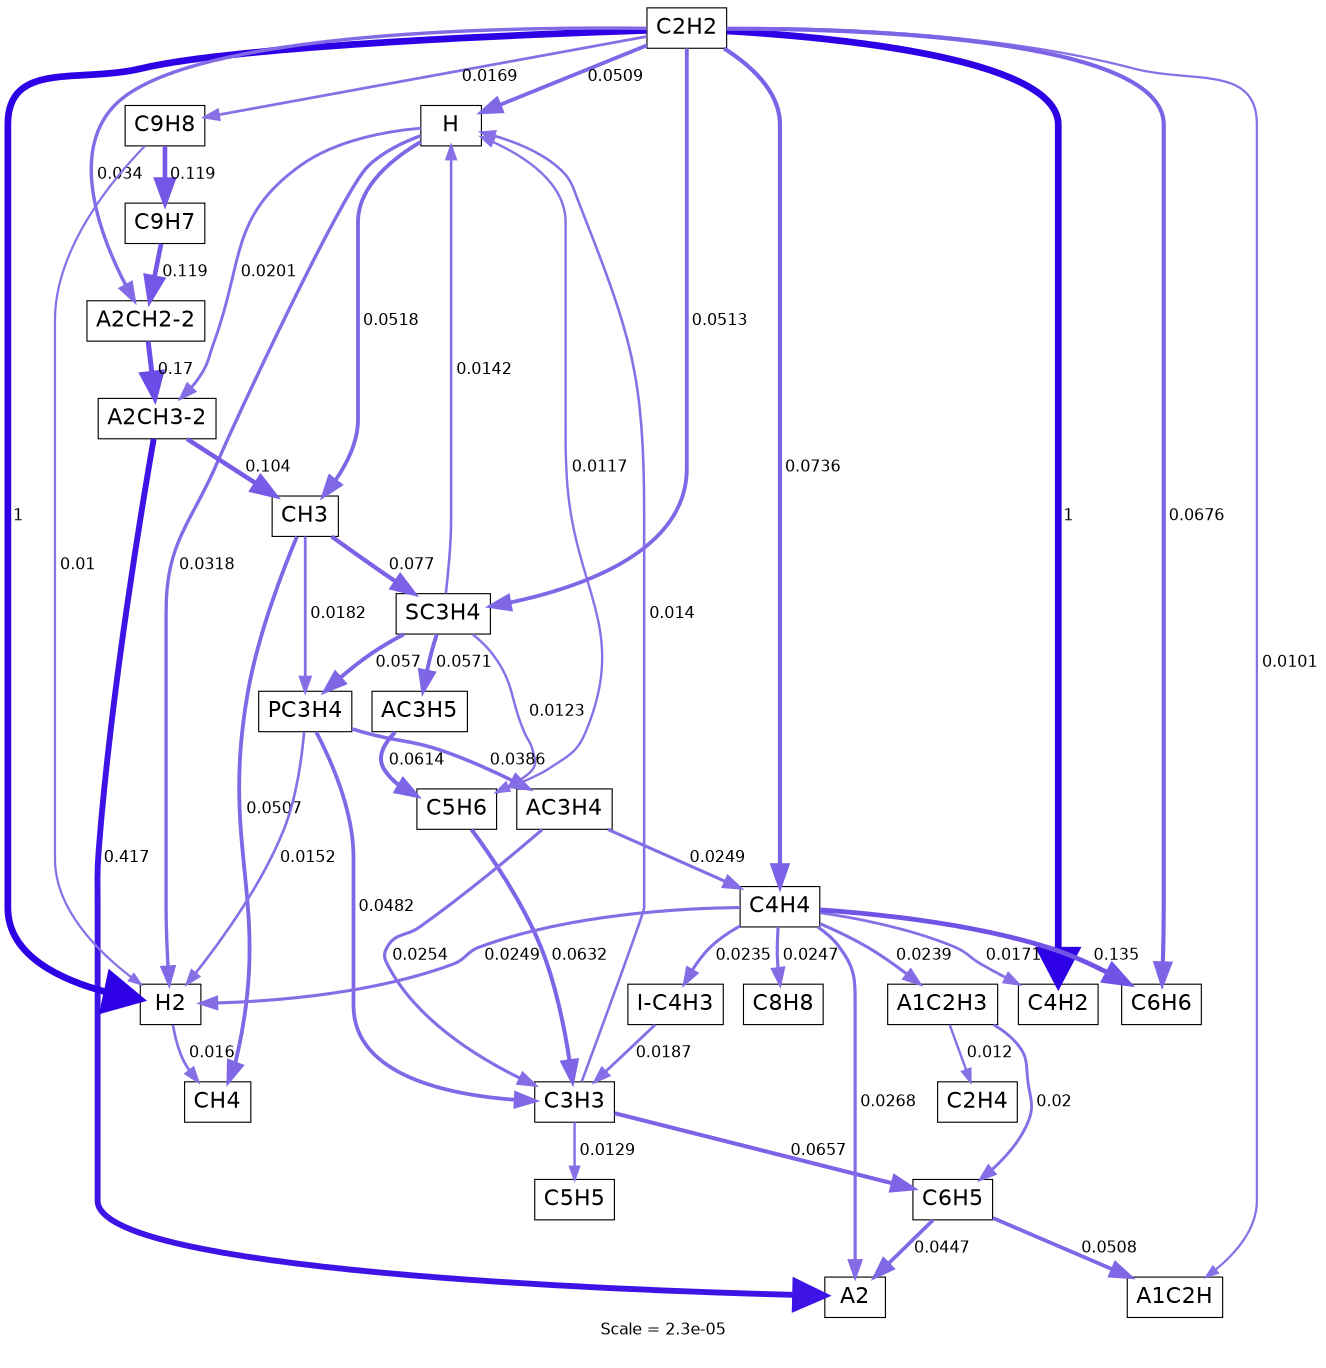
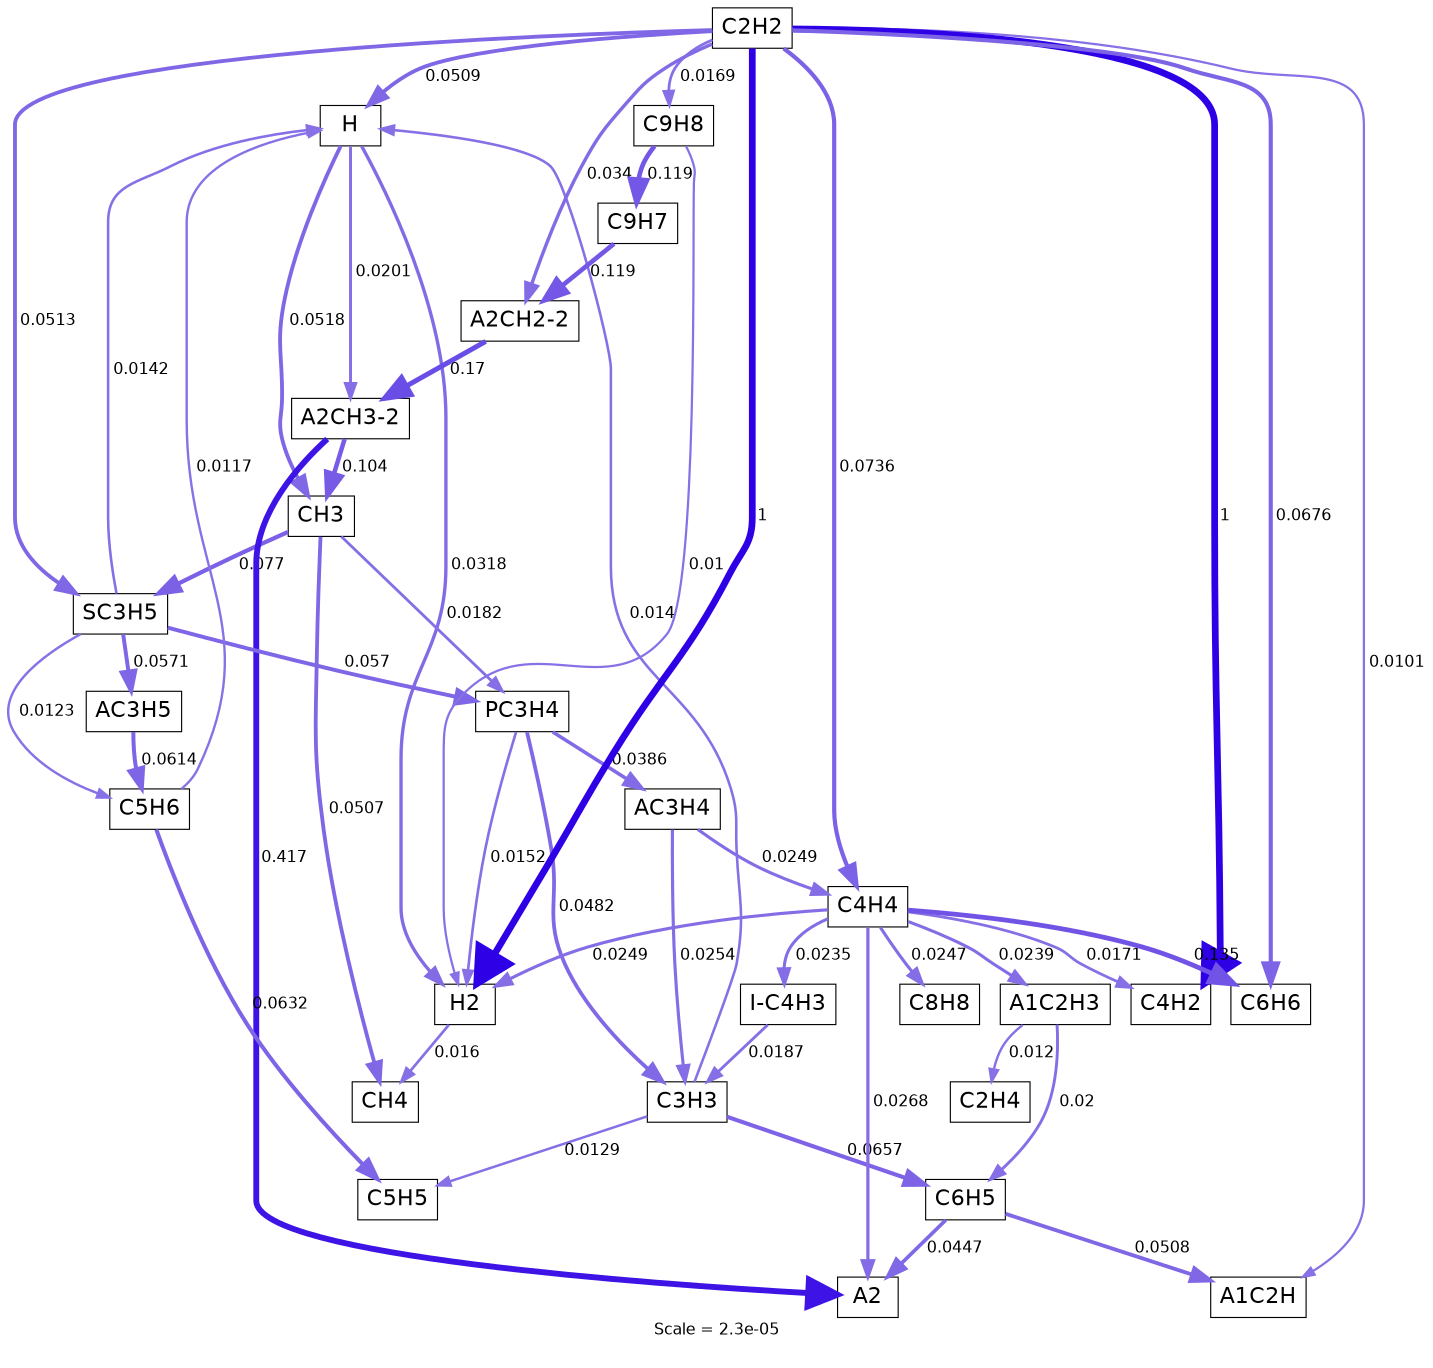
(443, 614) -> (120, 614)
(537, 938) -> (239, 1010)
